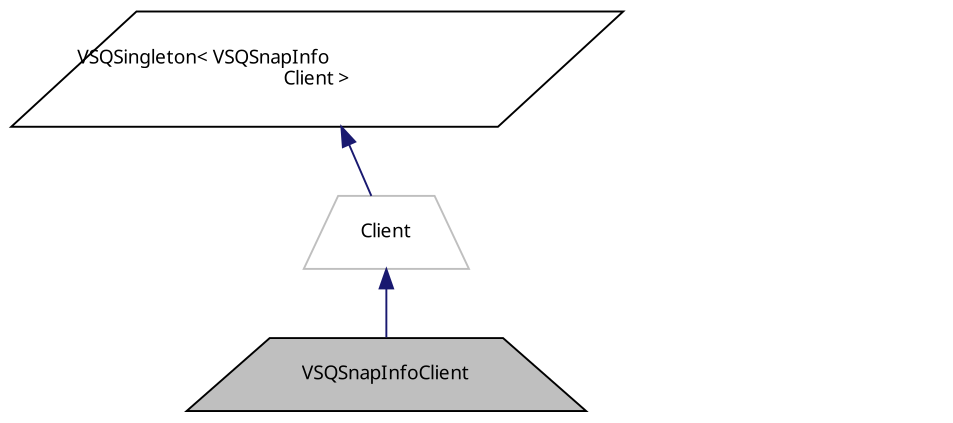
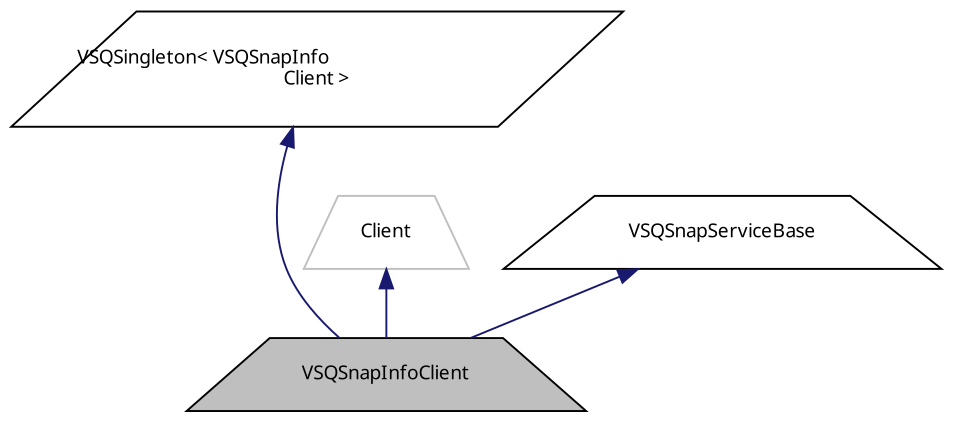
(360, 170) -> (281, 251)
none -> (723, 232)
